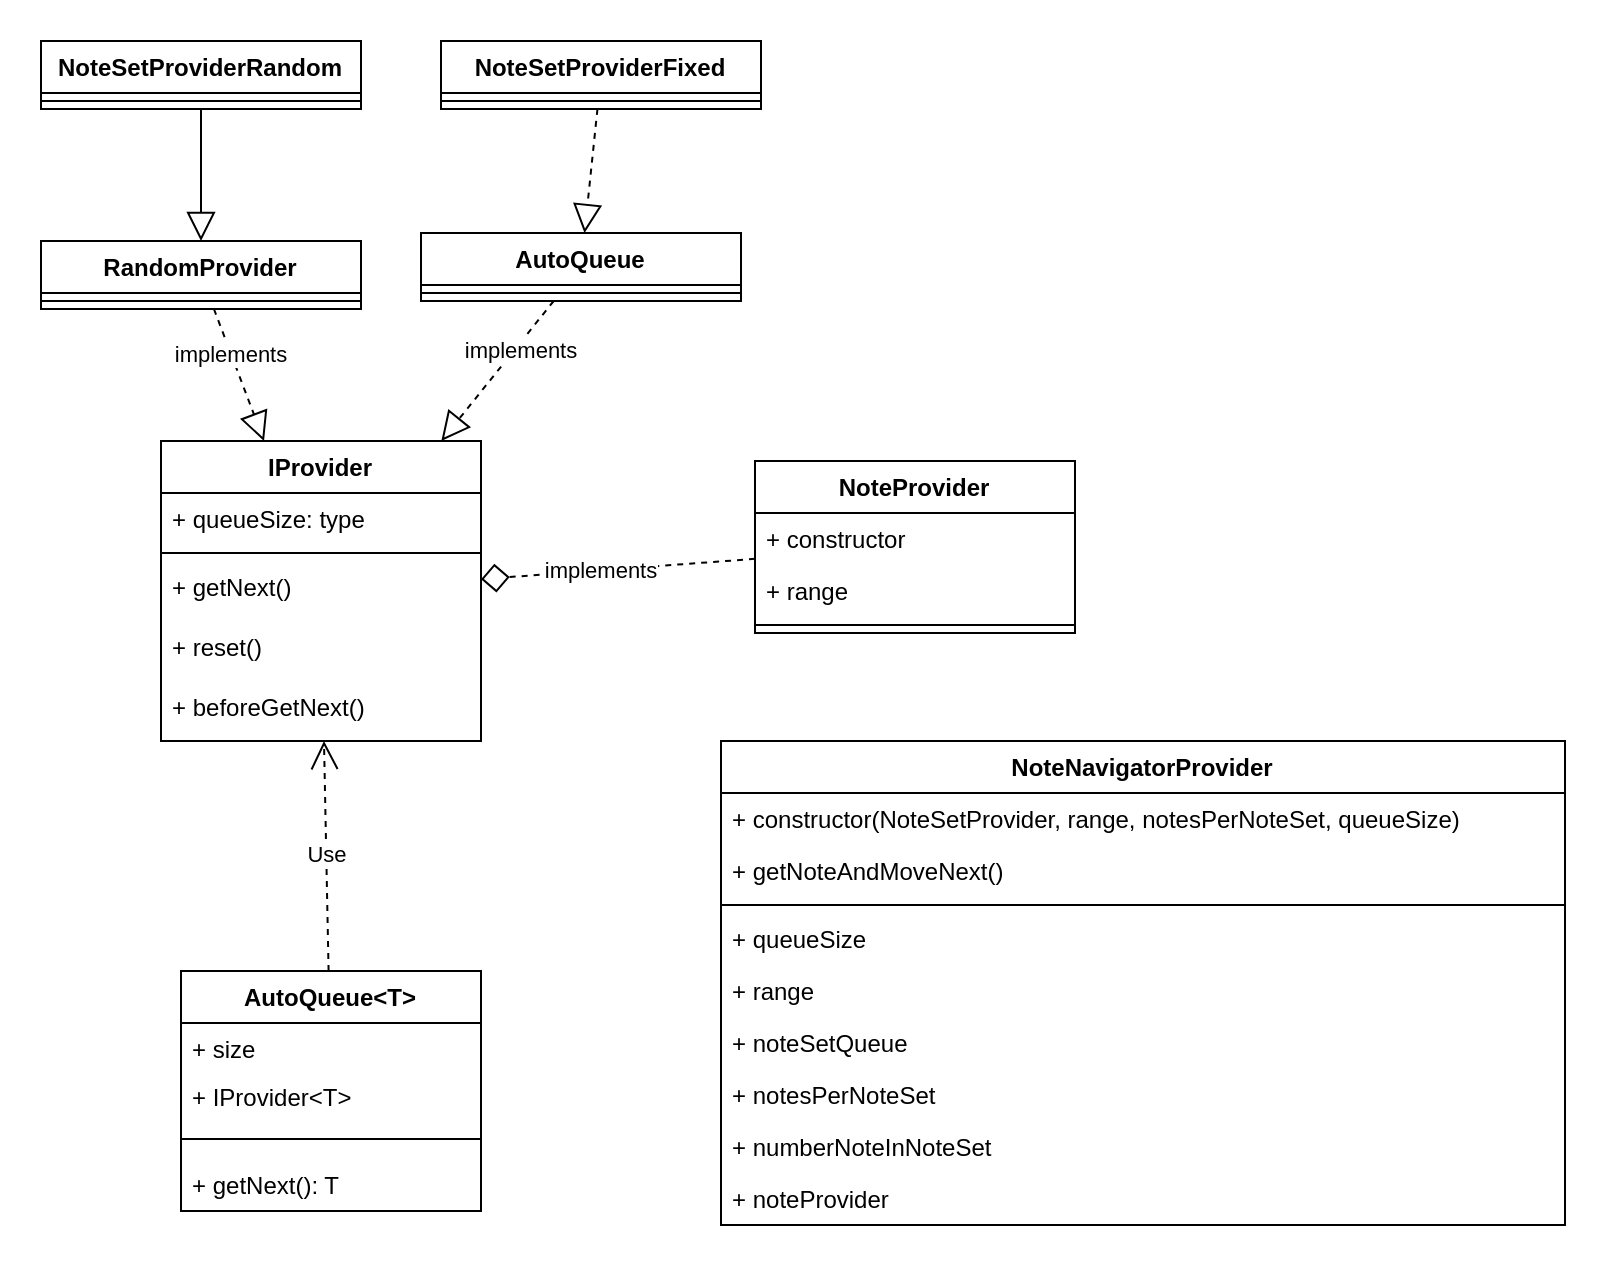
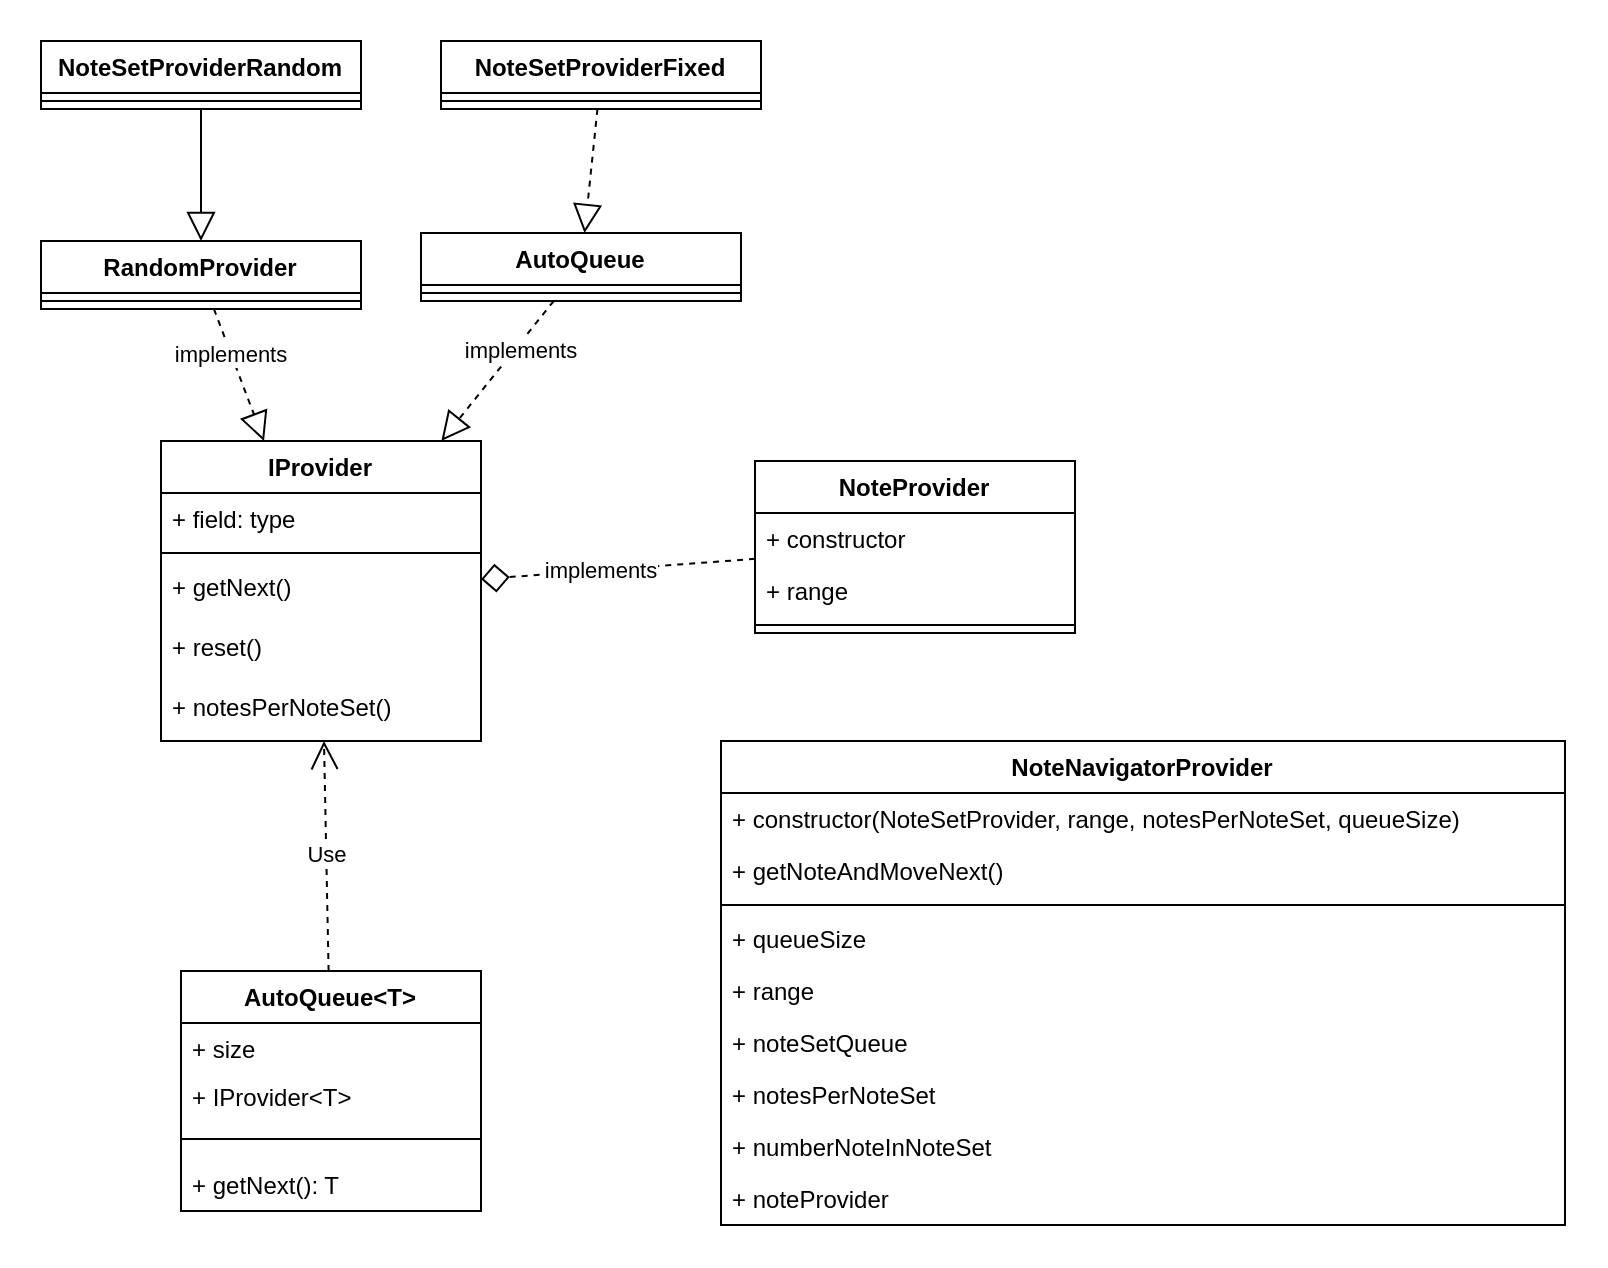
(274, 520) -> (244, 520)
(283, 708) -> (297, 708)
